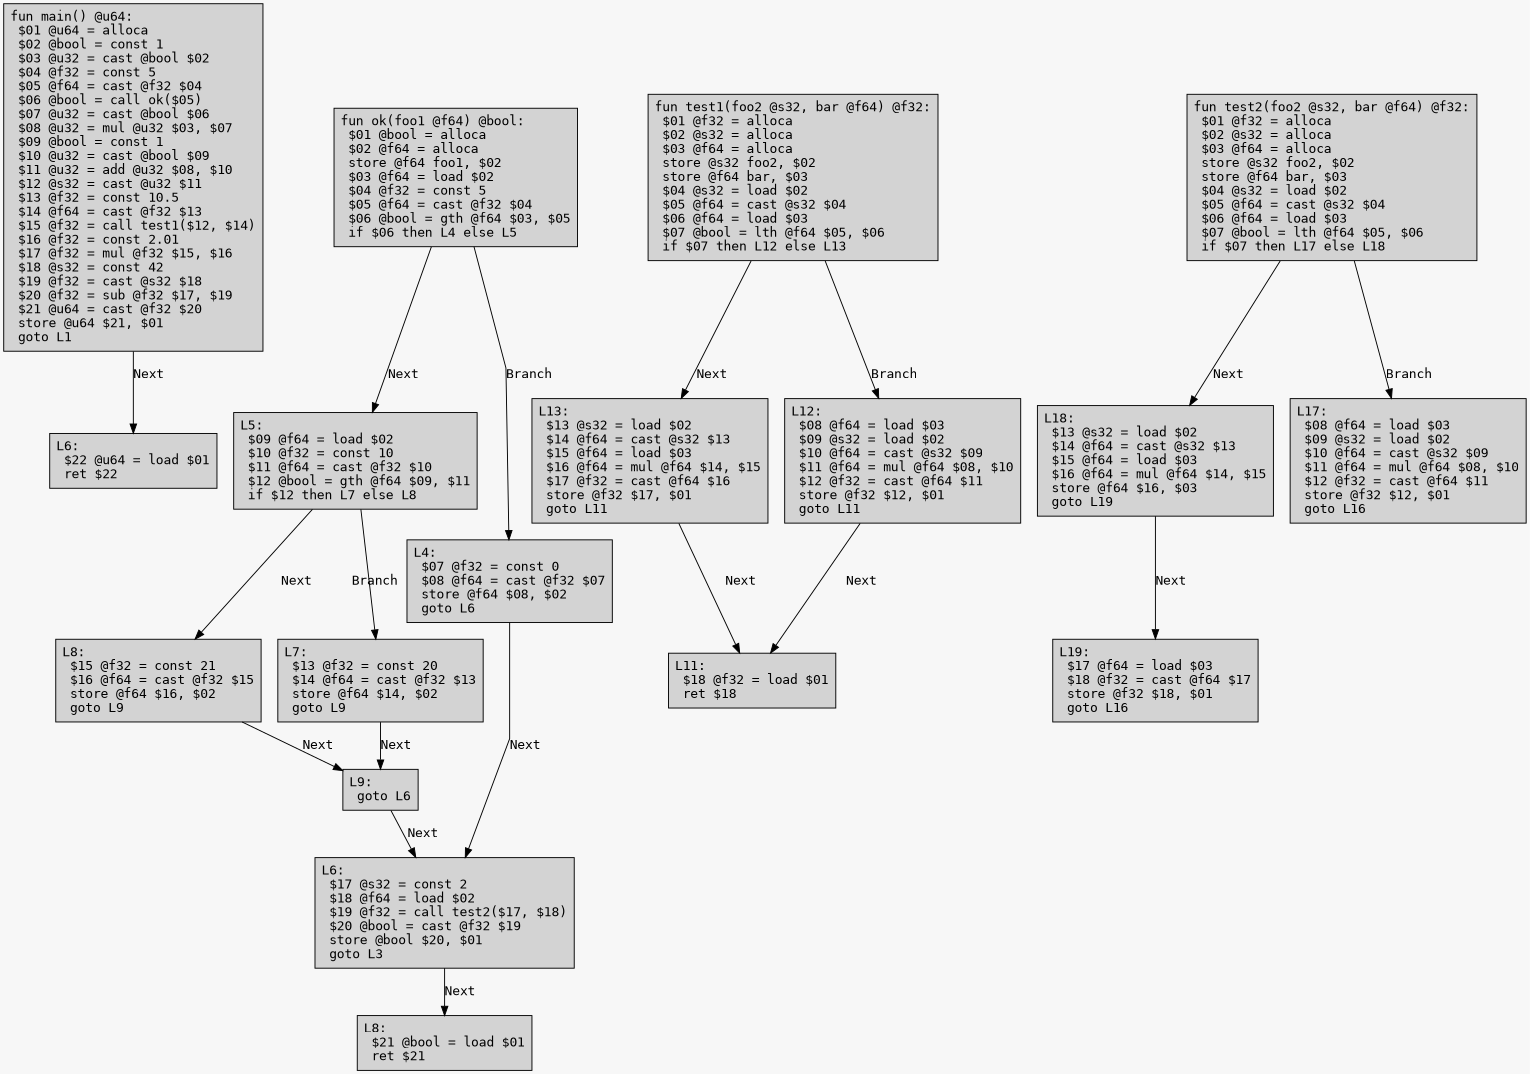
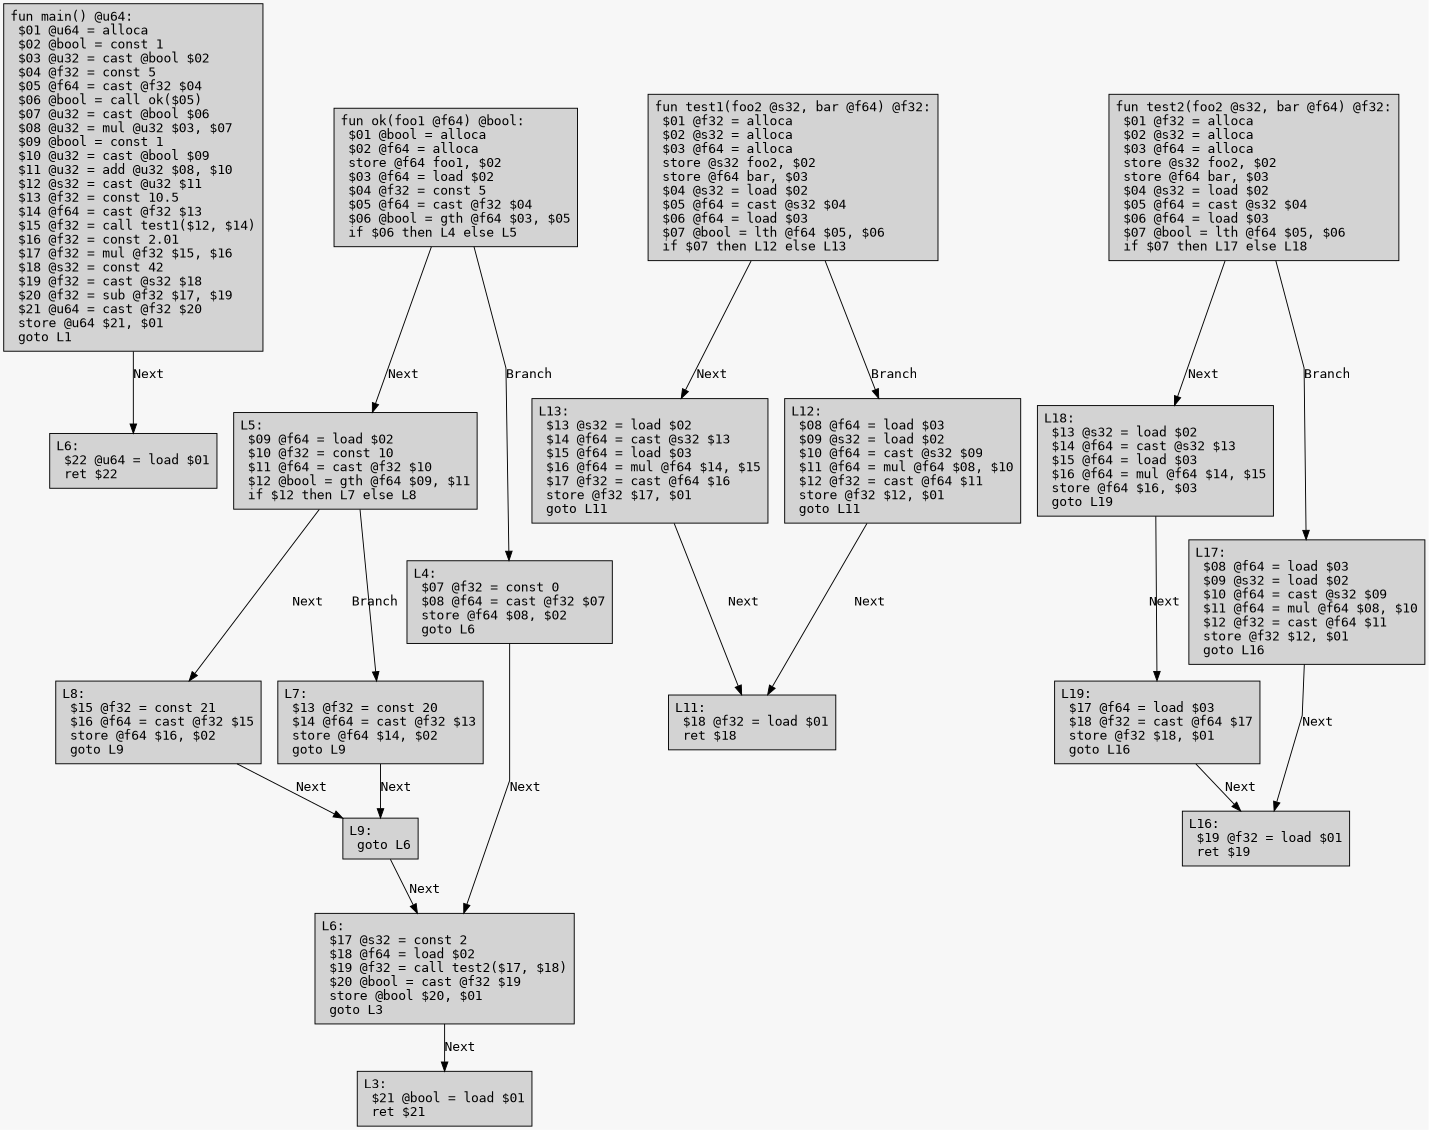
none -> (1266, 839)
(445, 1043) -> (445, 1099)
